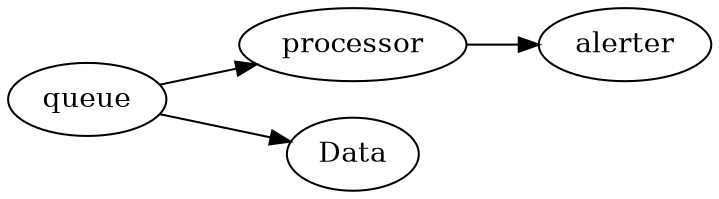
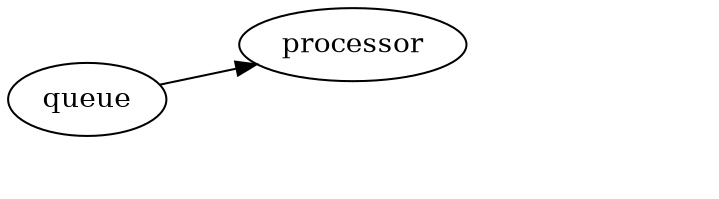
(625, 45) -> none
(353, 154) -> none
